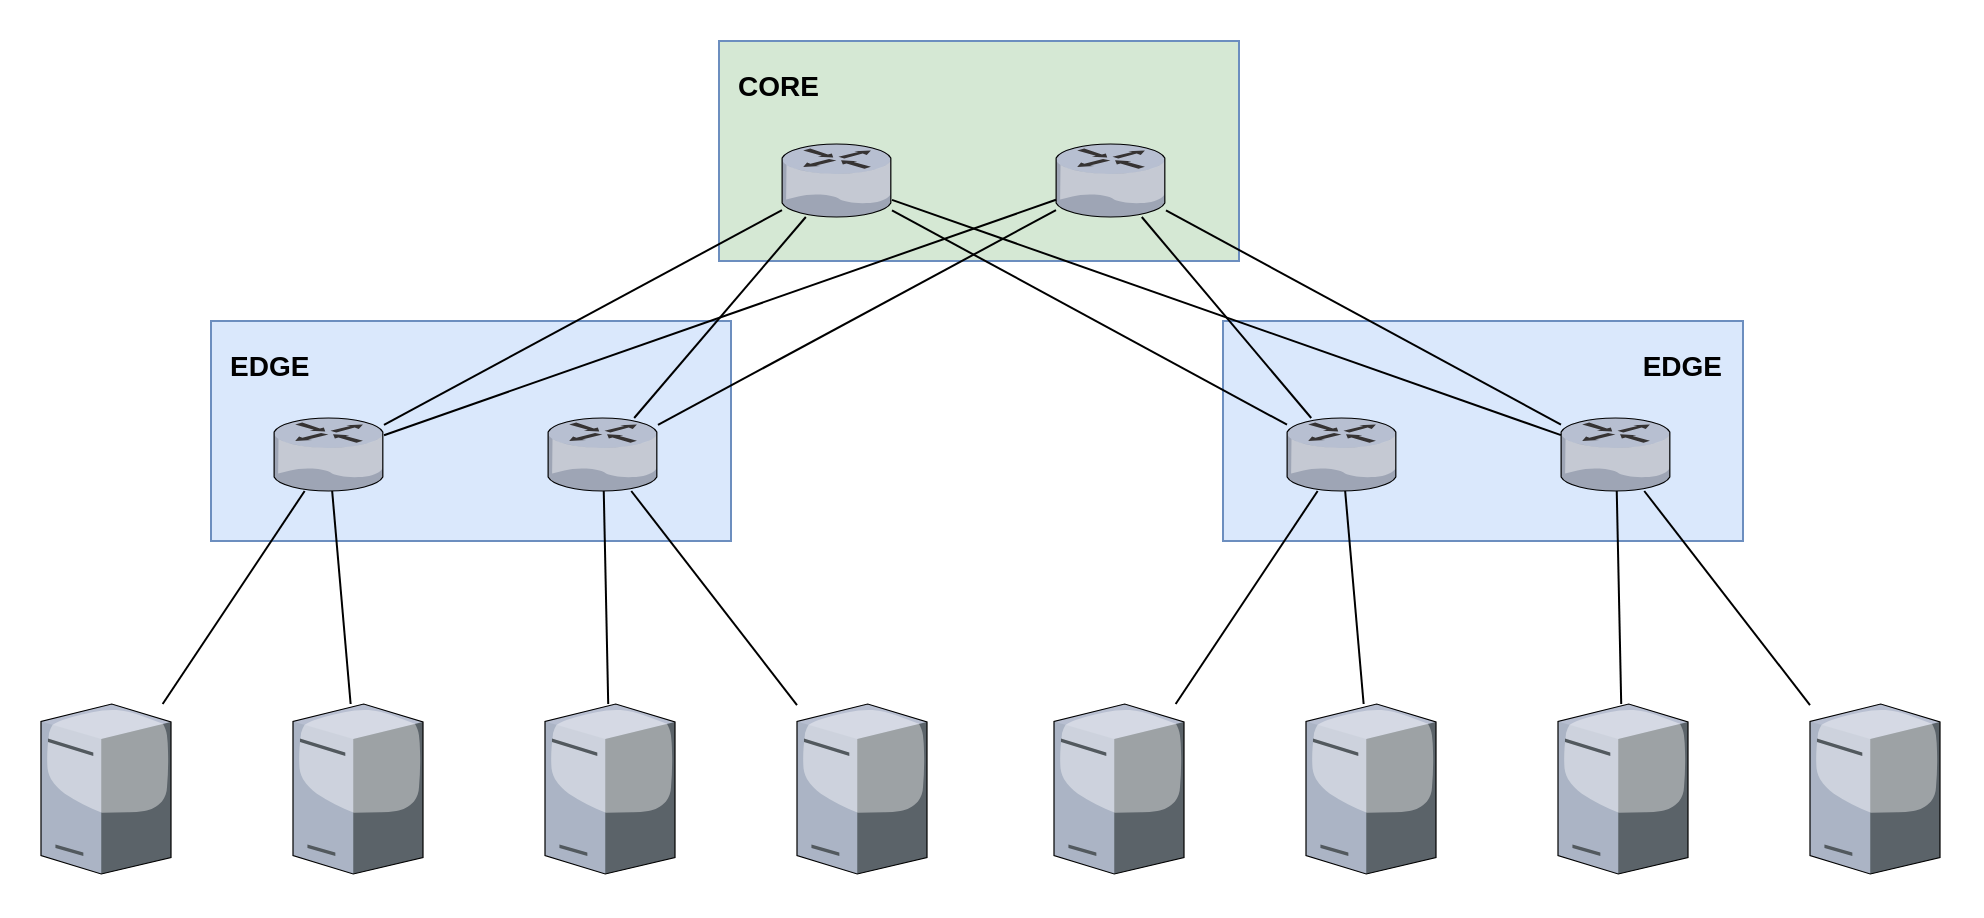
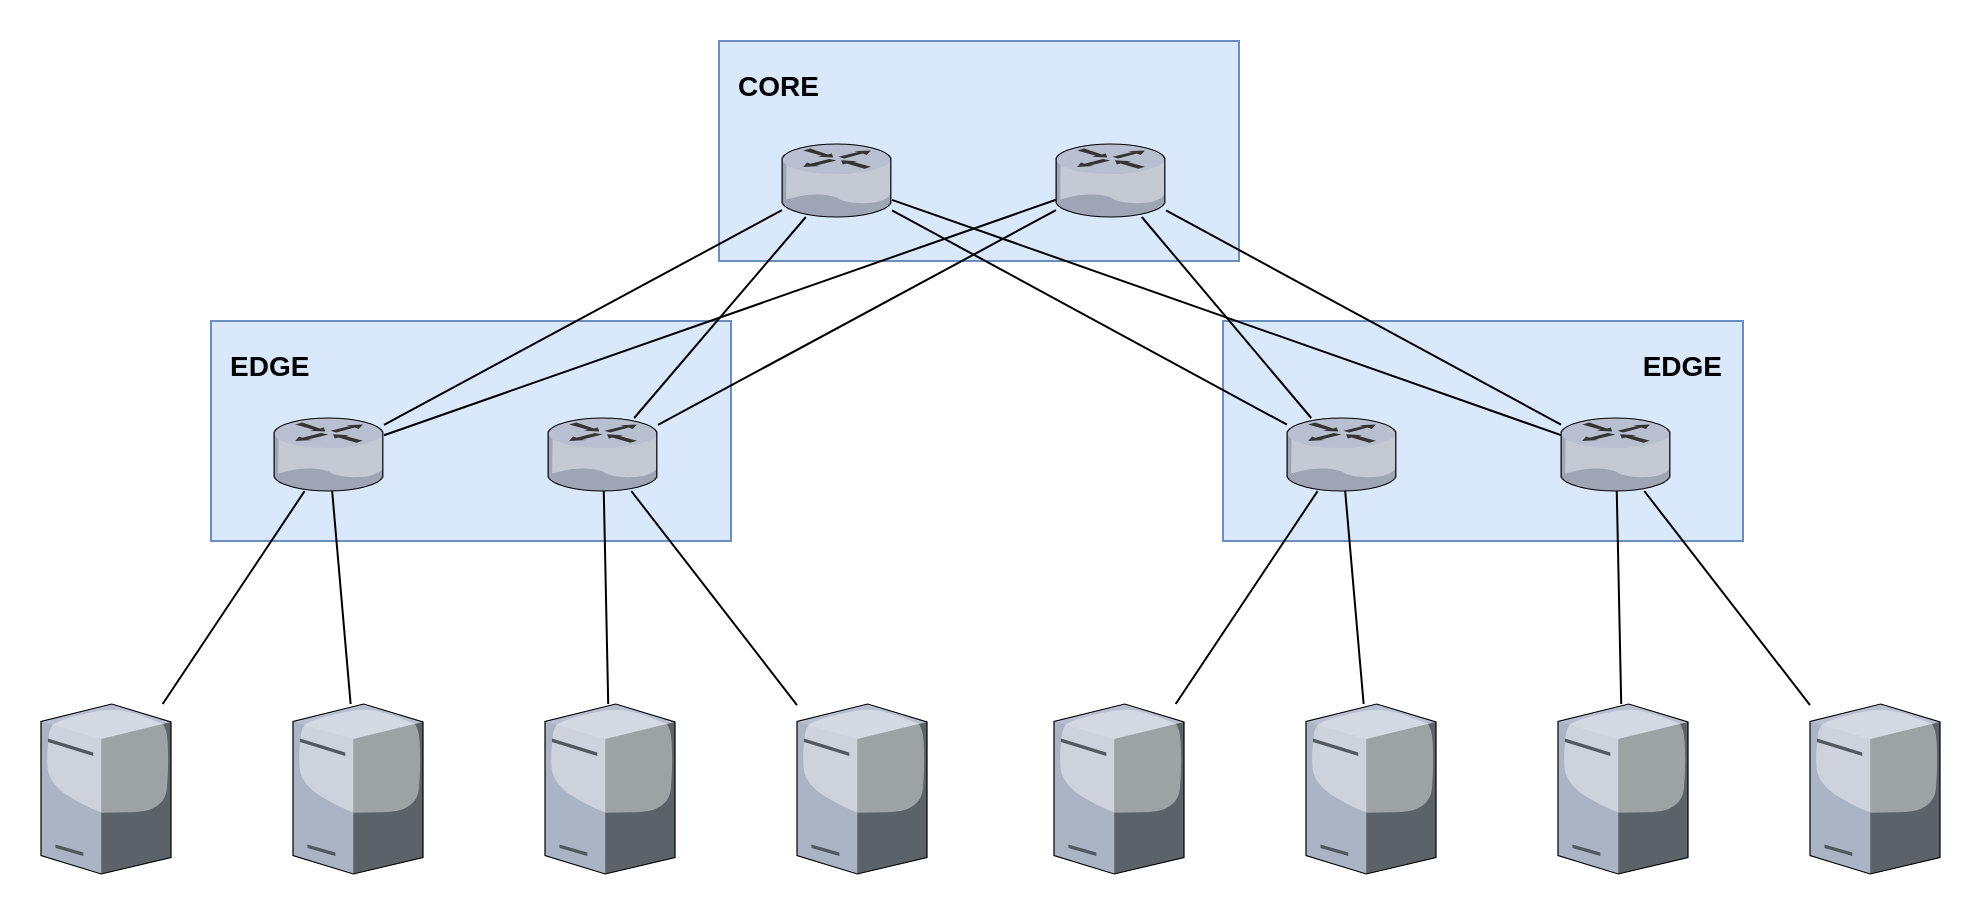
(979, 151) -> (979, 151)
